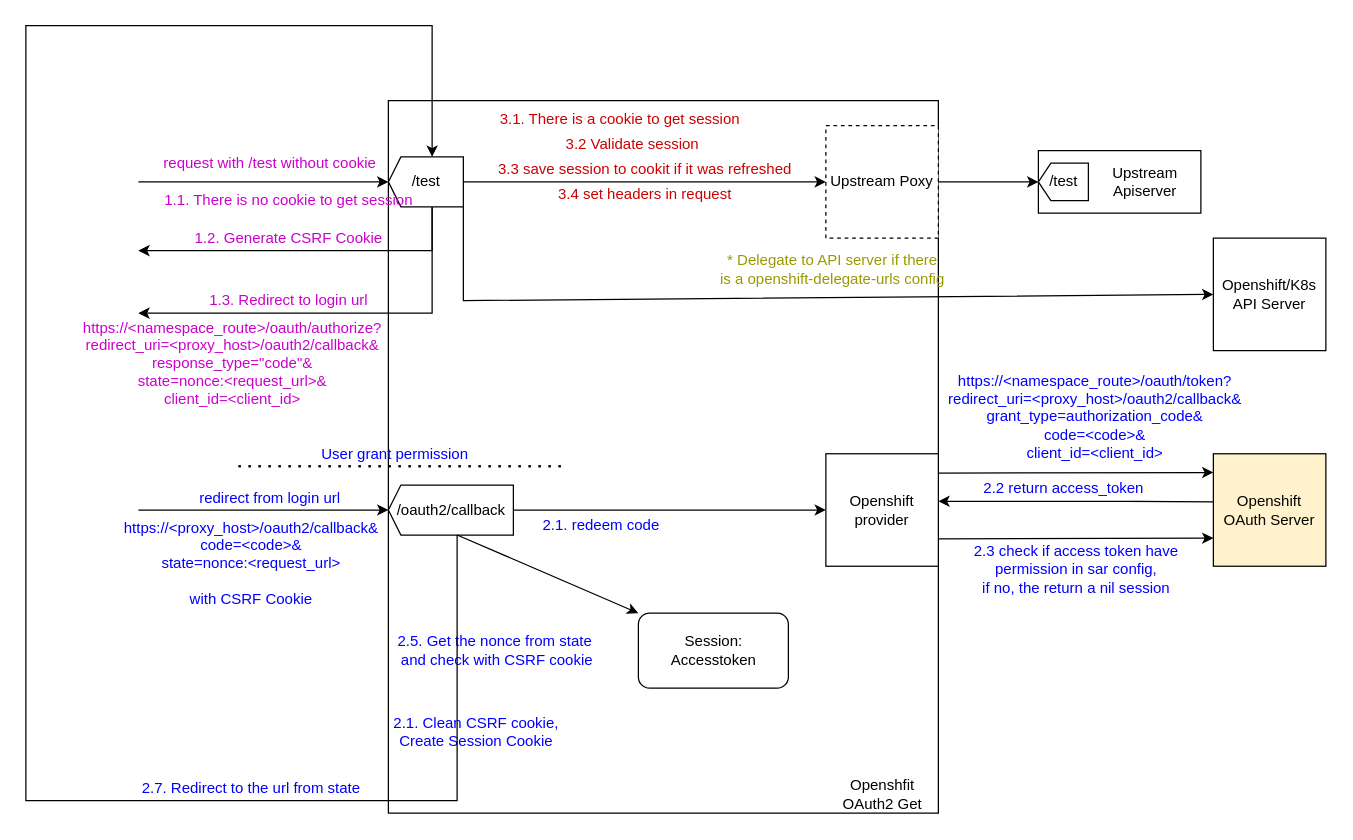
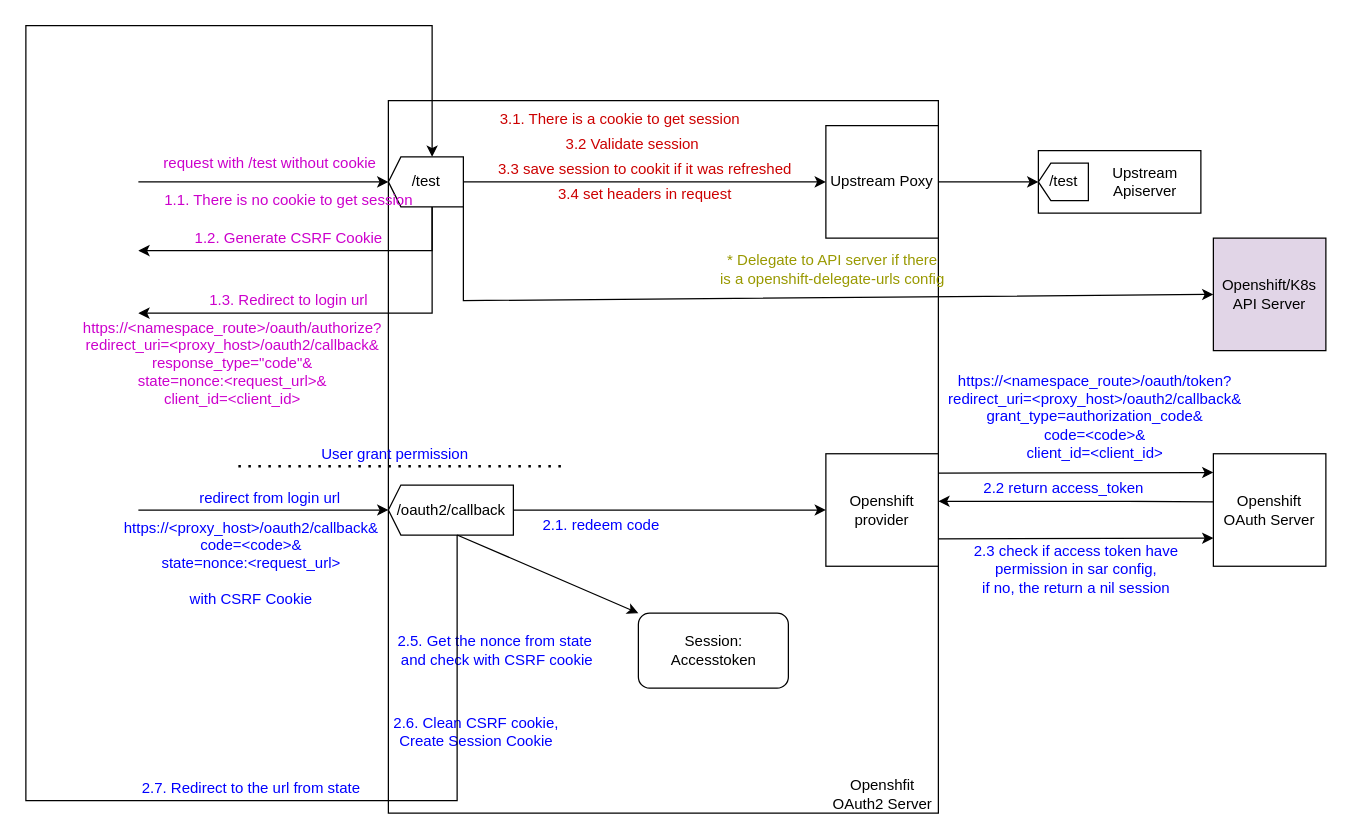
(882, 182) -> (882, 182)
(1269, 294) -> (1269, 294)
(1269, 510) -> (1269, 510)
(476, 732) -> (476, 732)
(883, 794) -> (883, 794)
